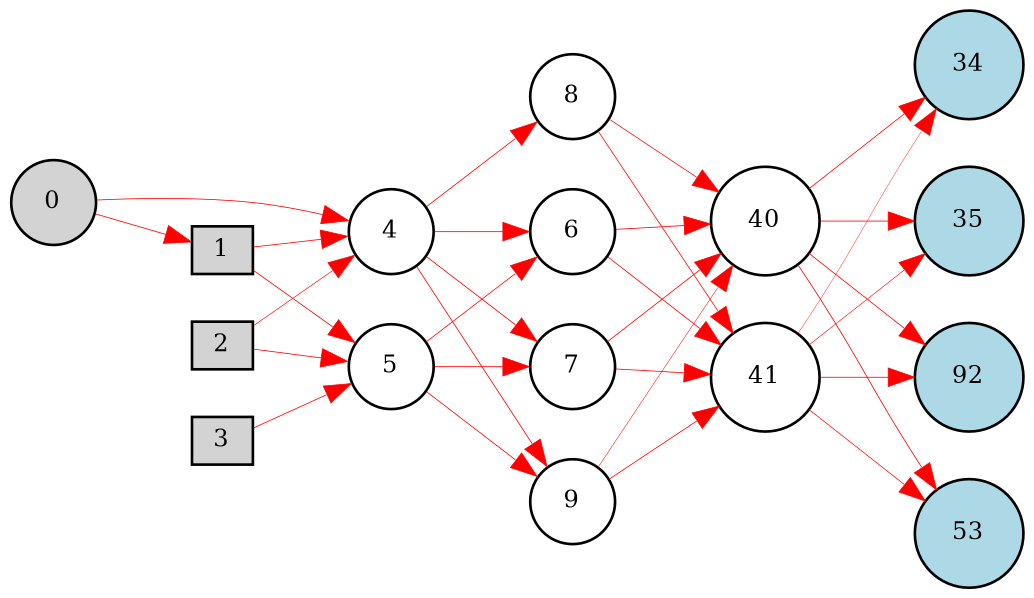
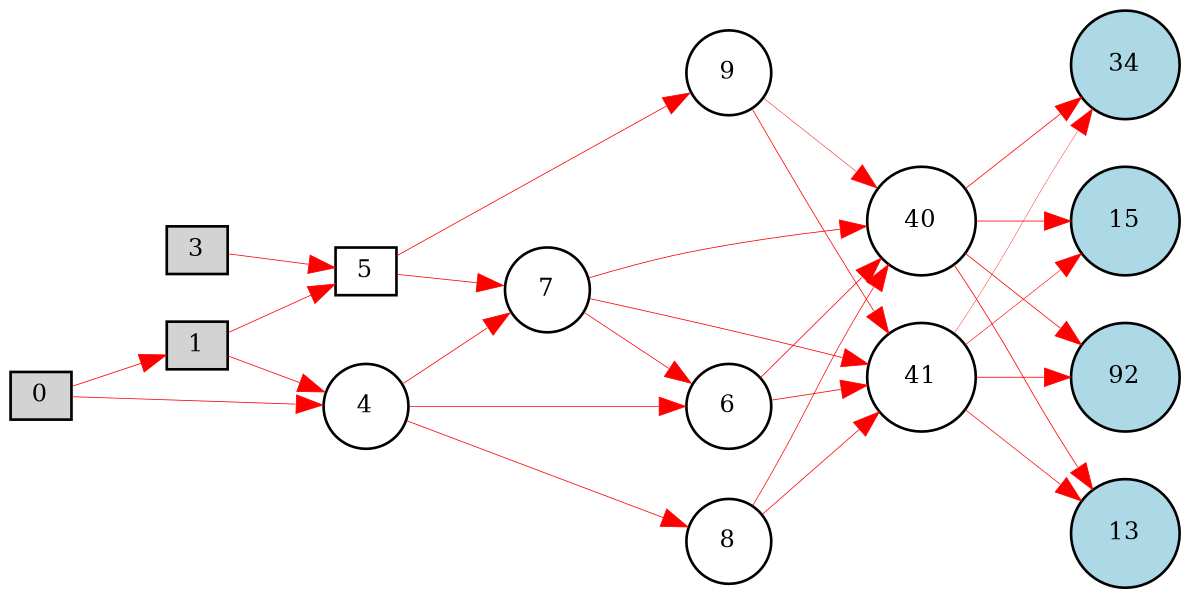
(54, 203) -> (41, 396)
(969, 221) -> (1125, 221)
(467, 311) -> (627, 341)
(222, 345) -> none
(469, 346) -> none
(391, 367) -> (366, 271)
(969, 533) -> (1125, 533)
